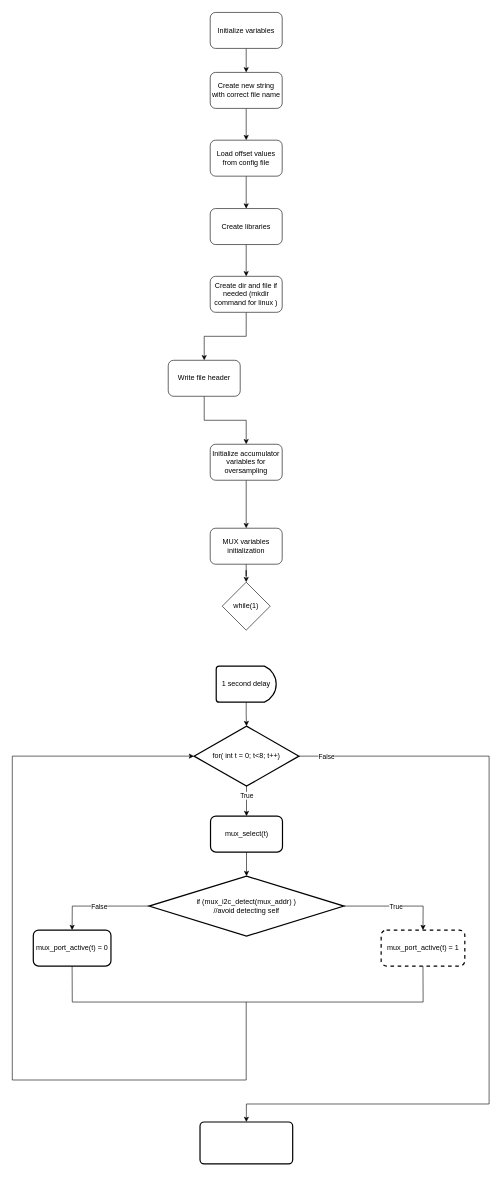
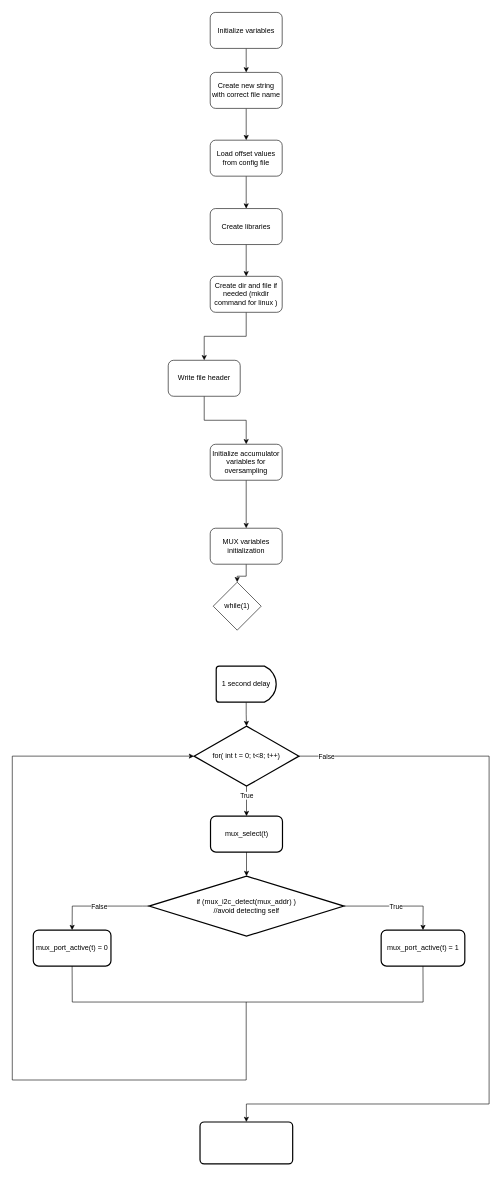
(246, 606) -> (237, 606)
(423, 948) -> (423, 948)
